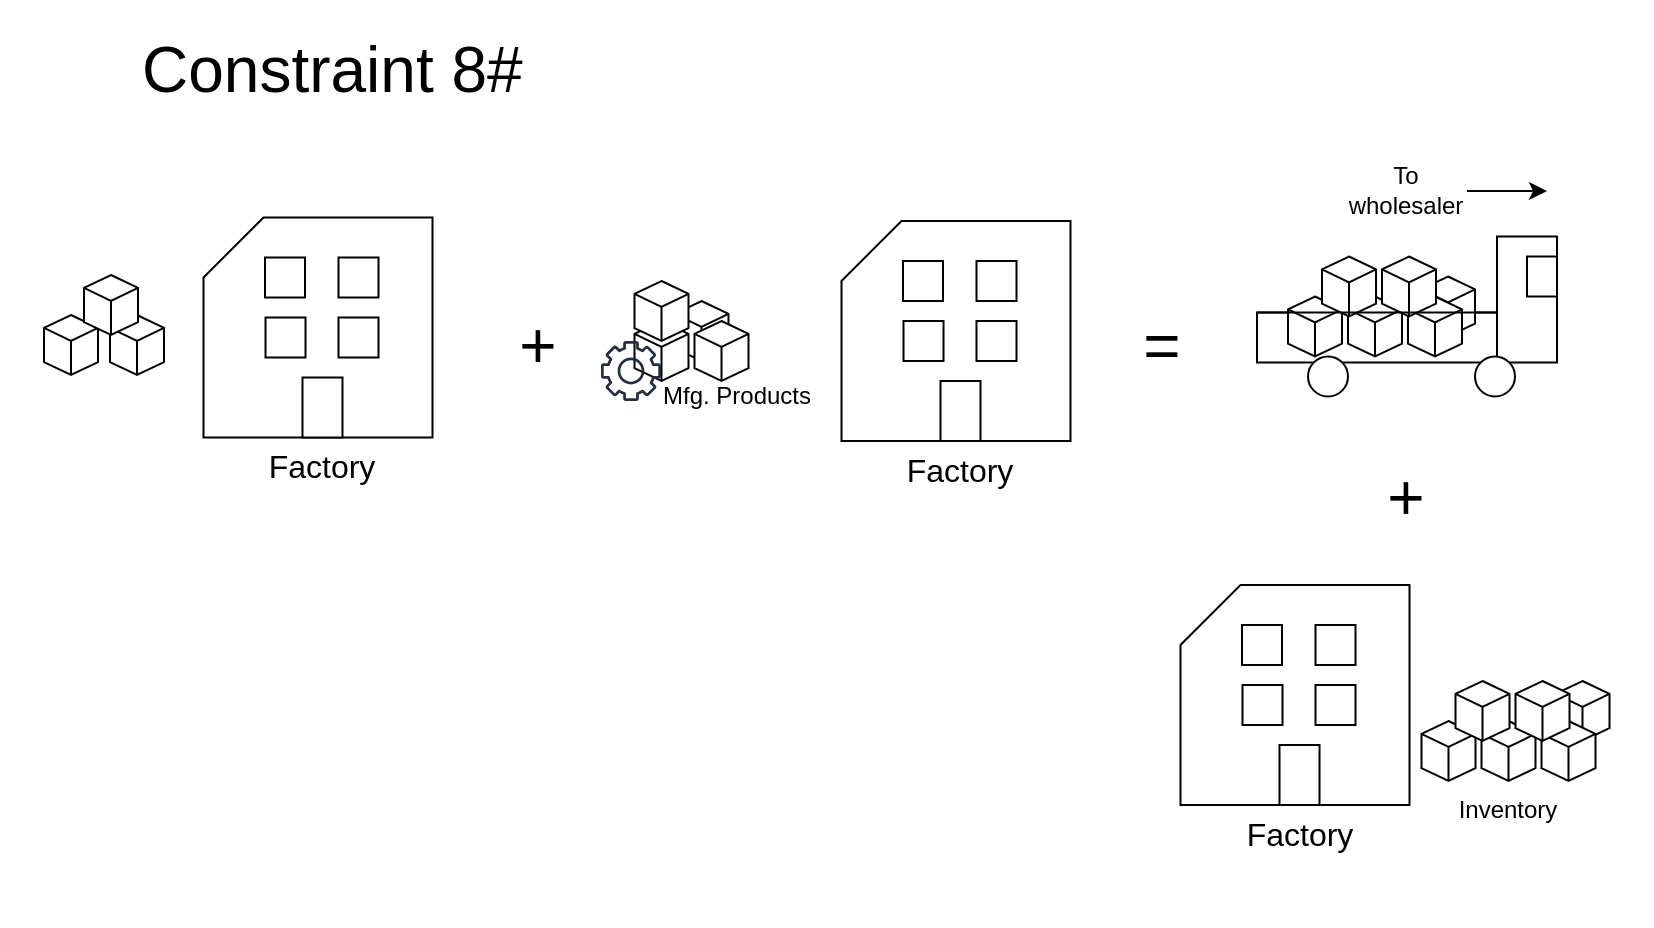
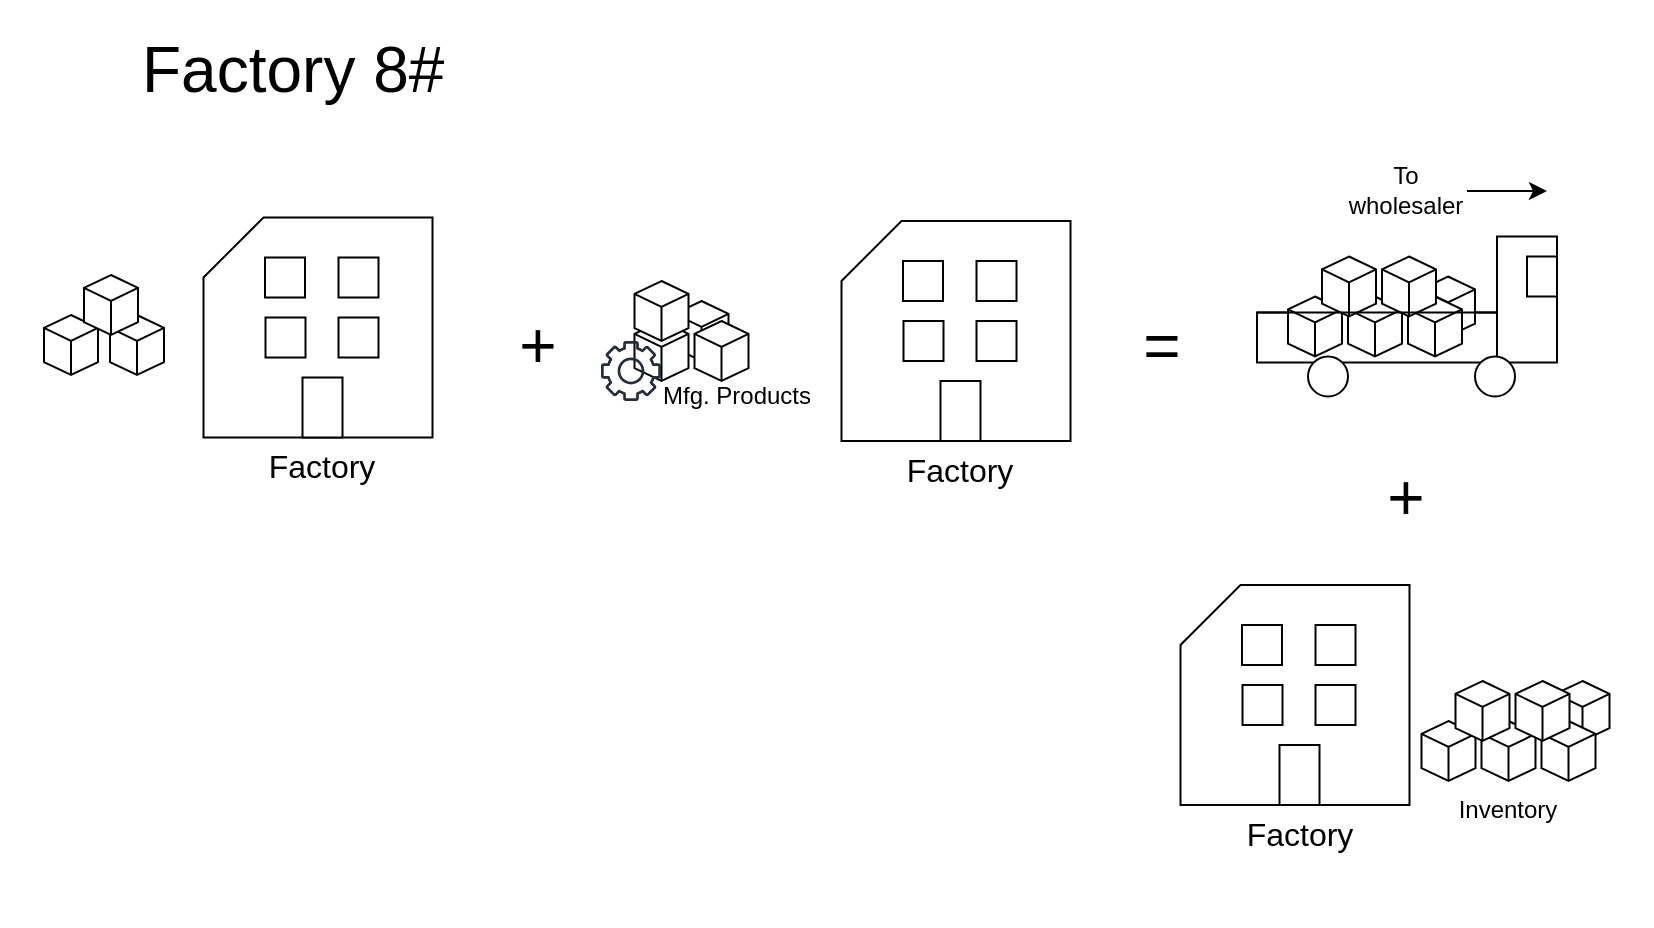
(359, 71) -> (314, 71)
